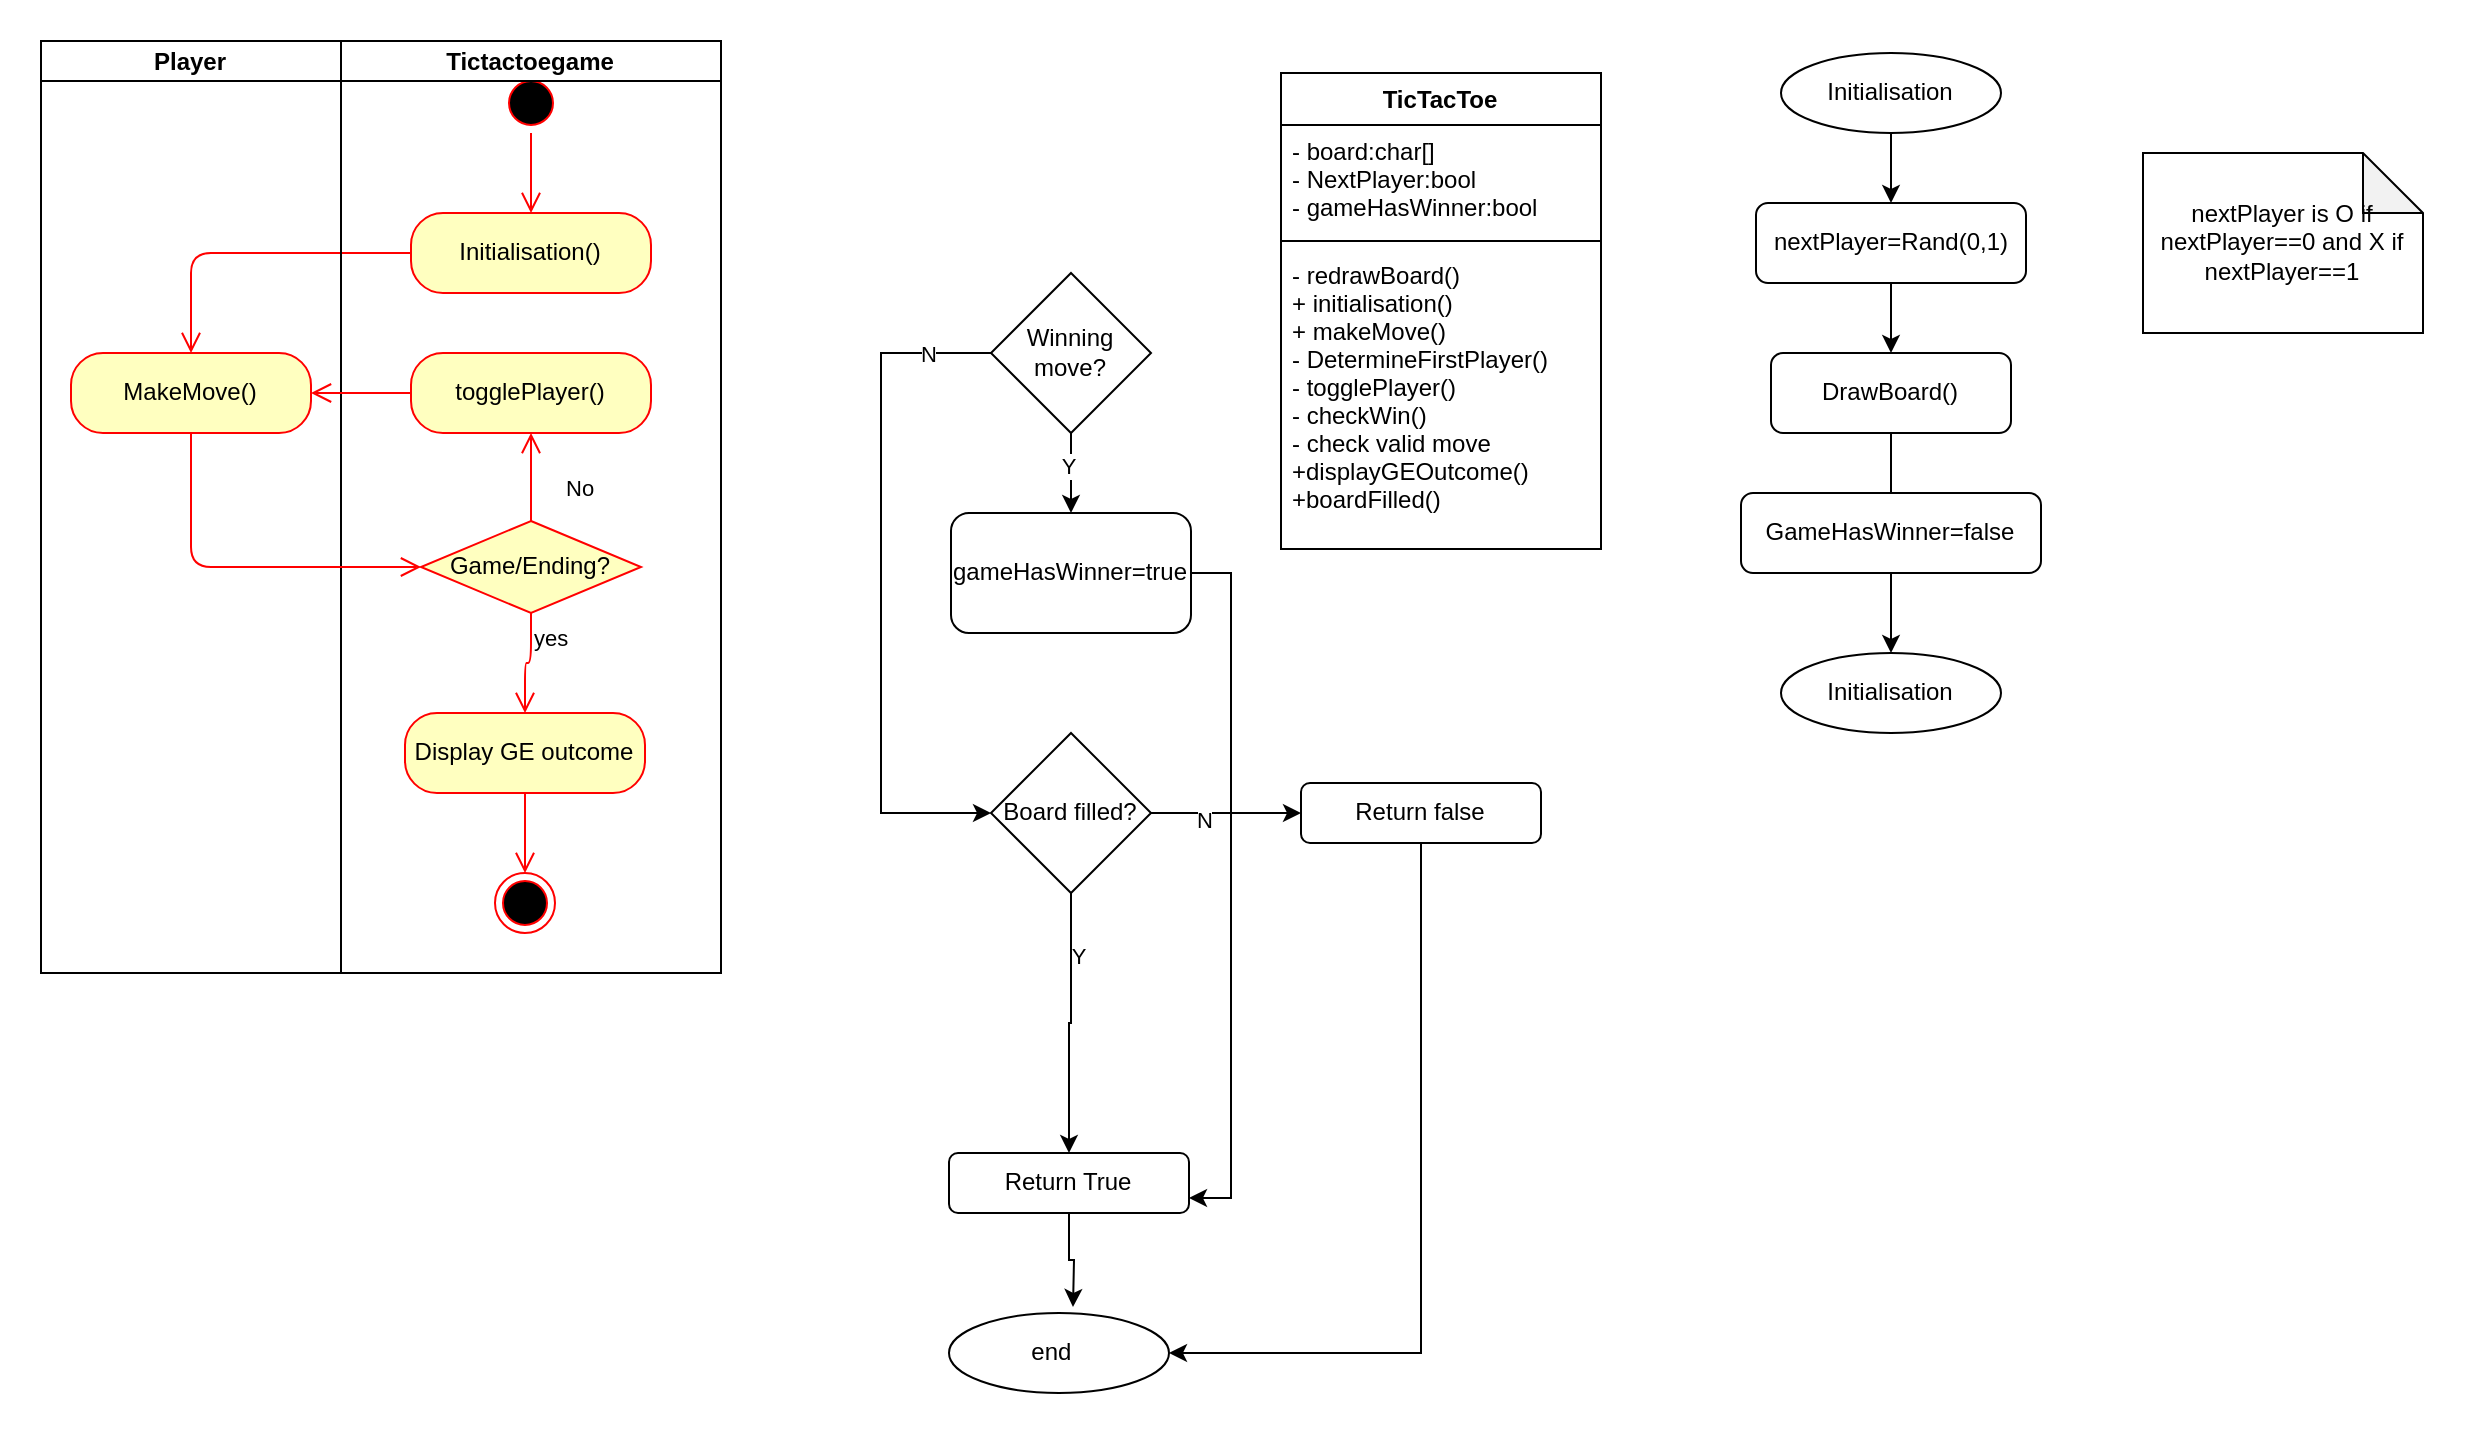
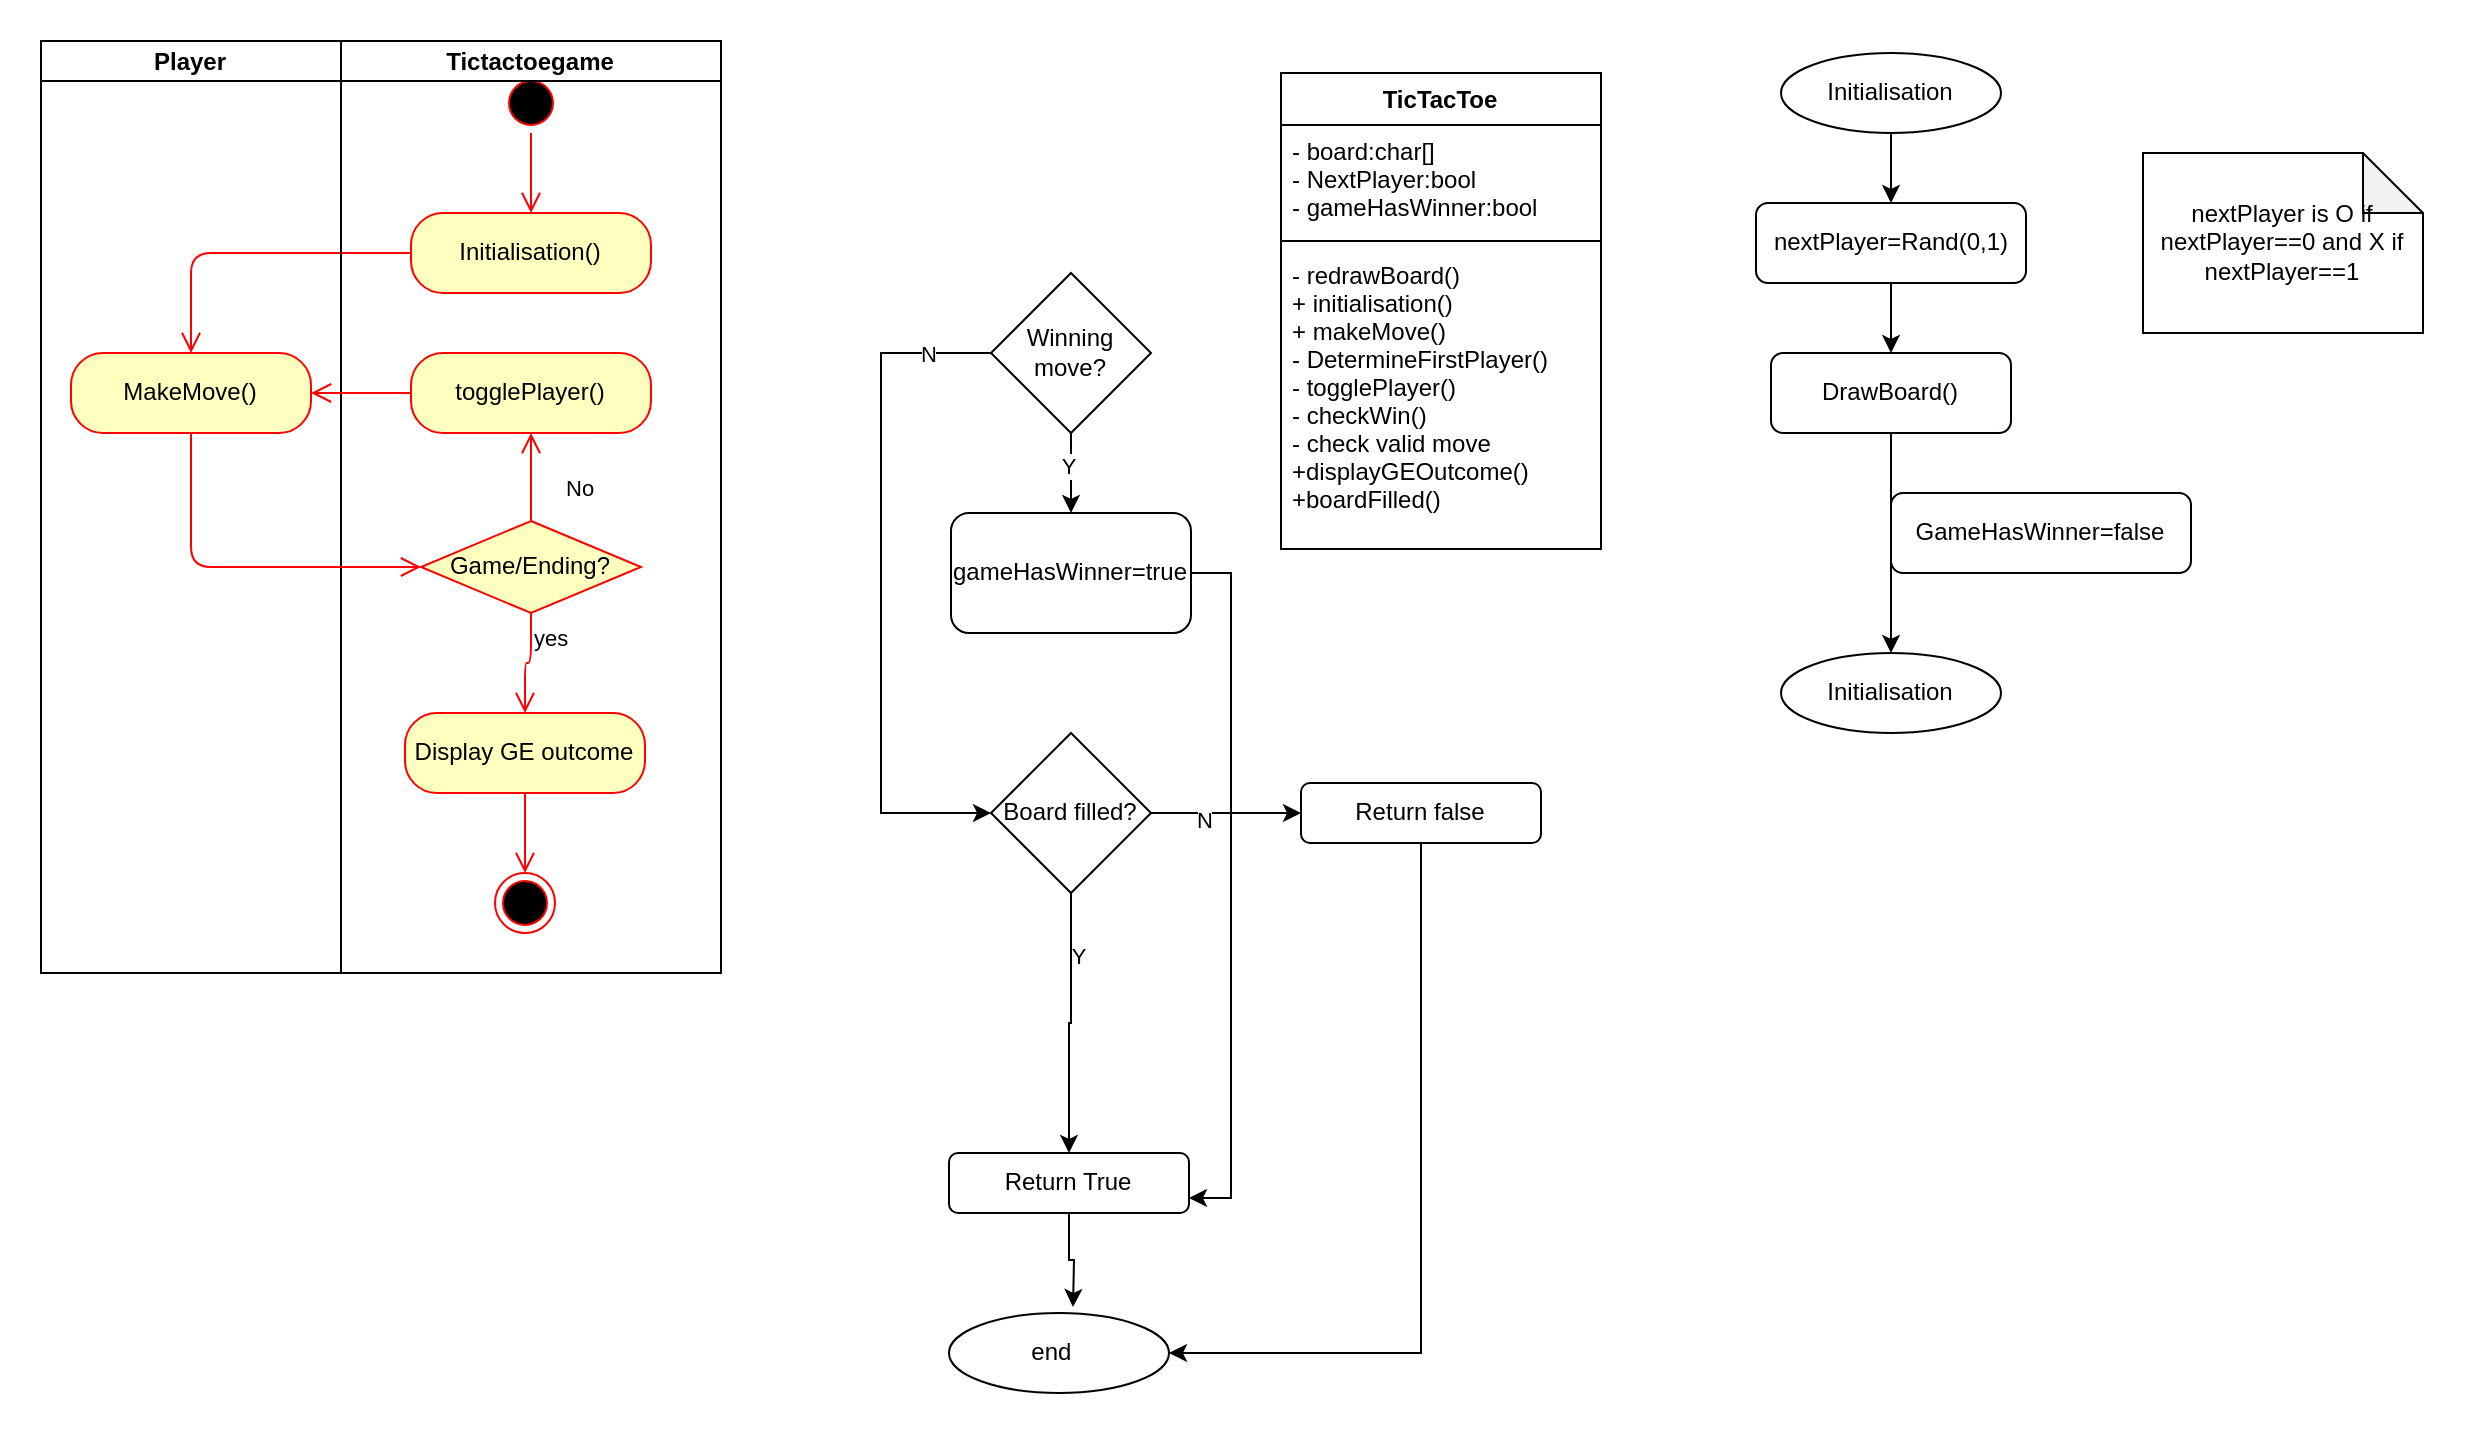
(1891, 533) -> (2041, 533)
